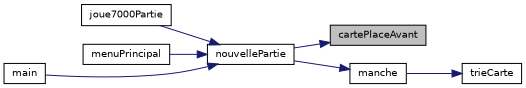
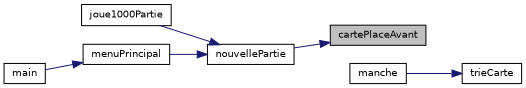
(126, 15) -> (126, 15)
(317, 64) -> none
(127, 77) -> (59, 67)
